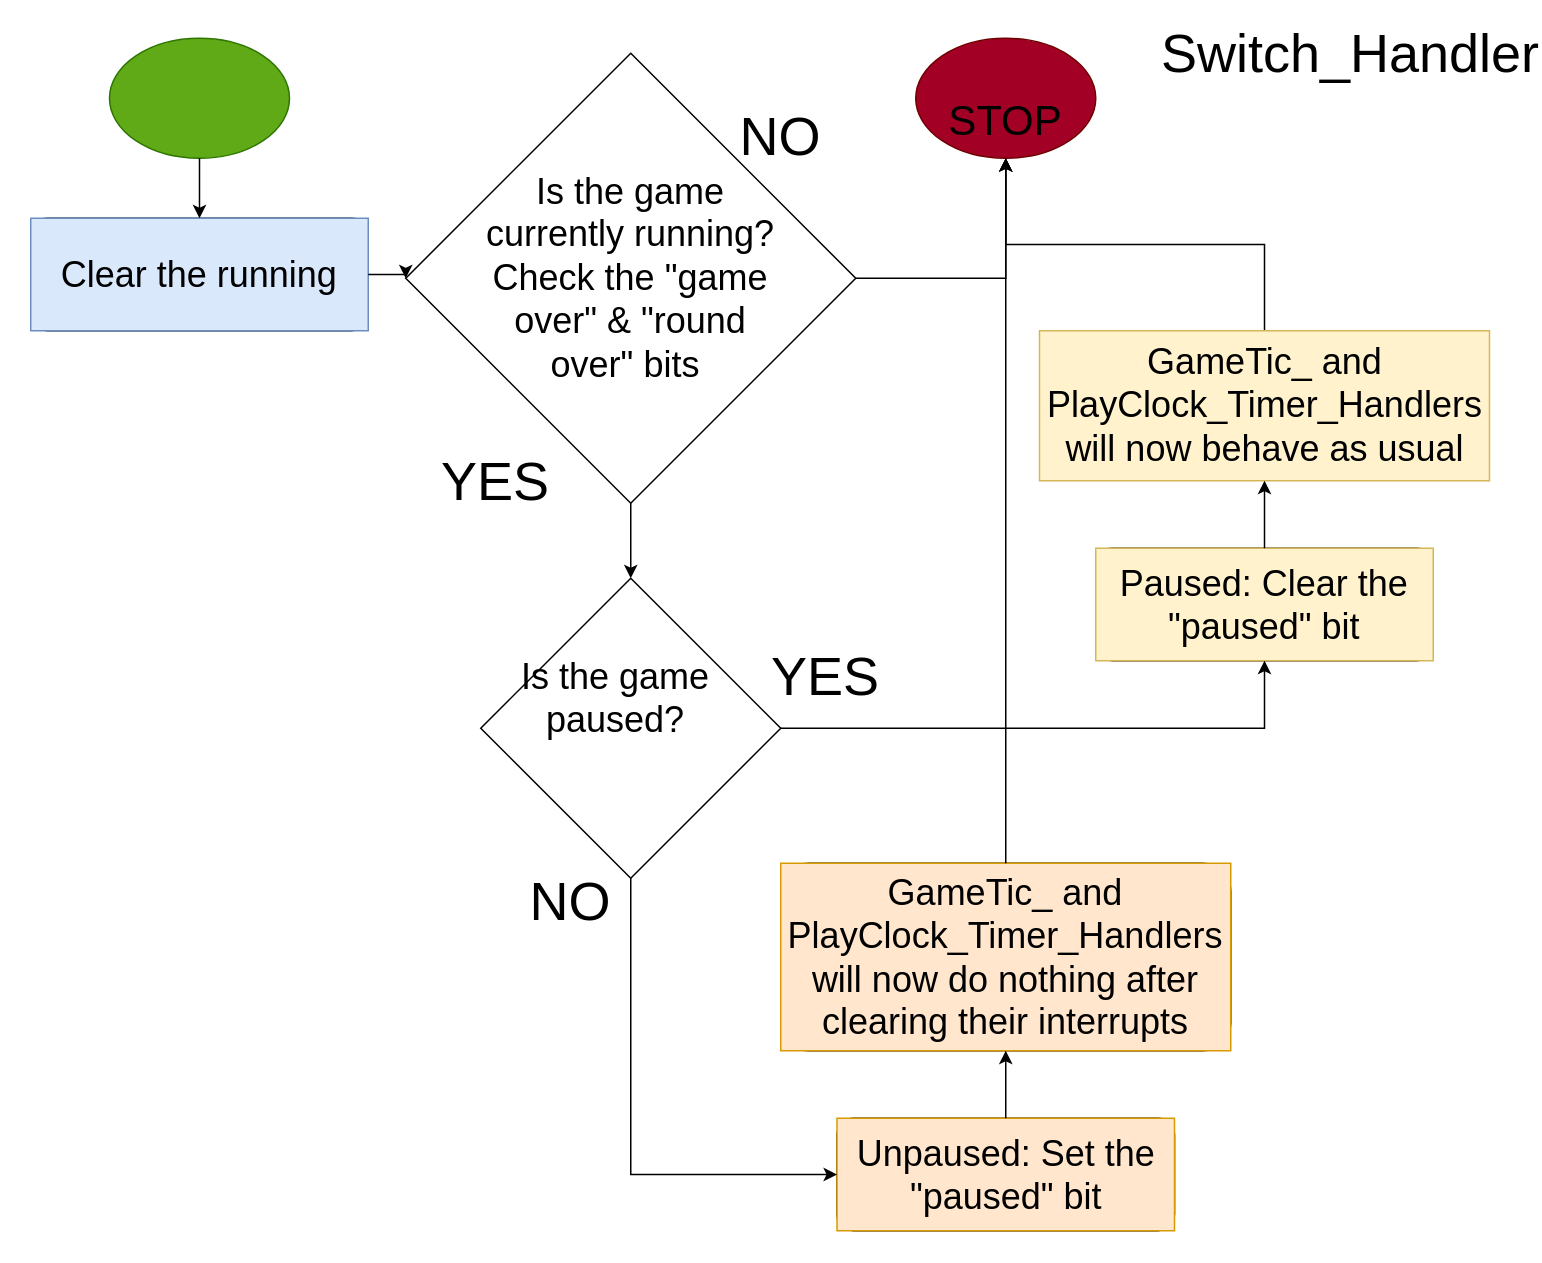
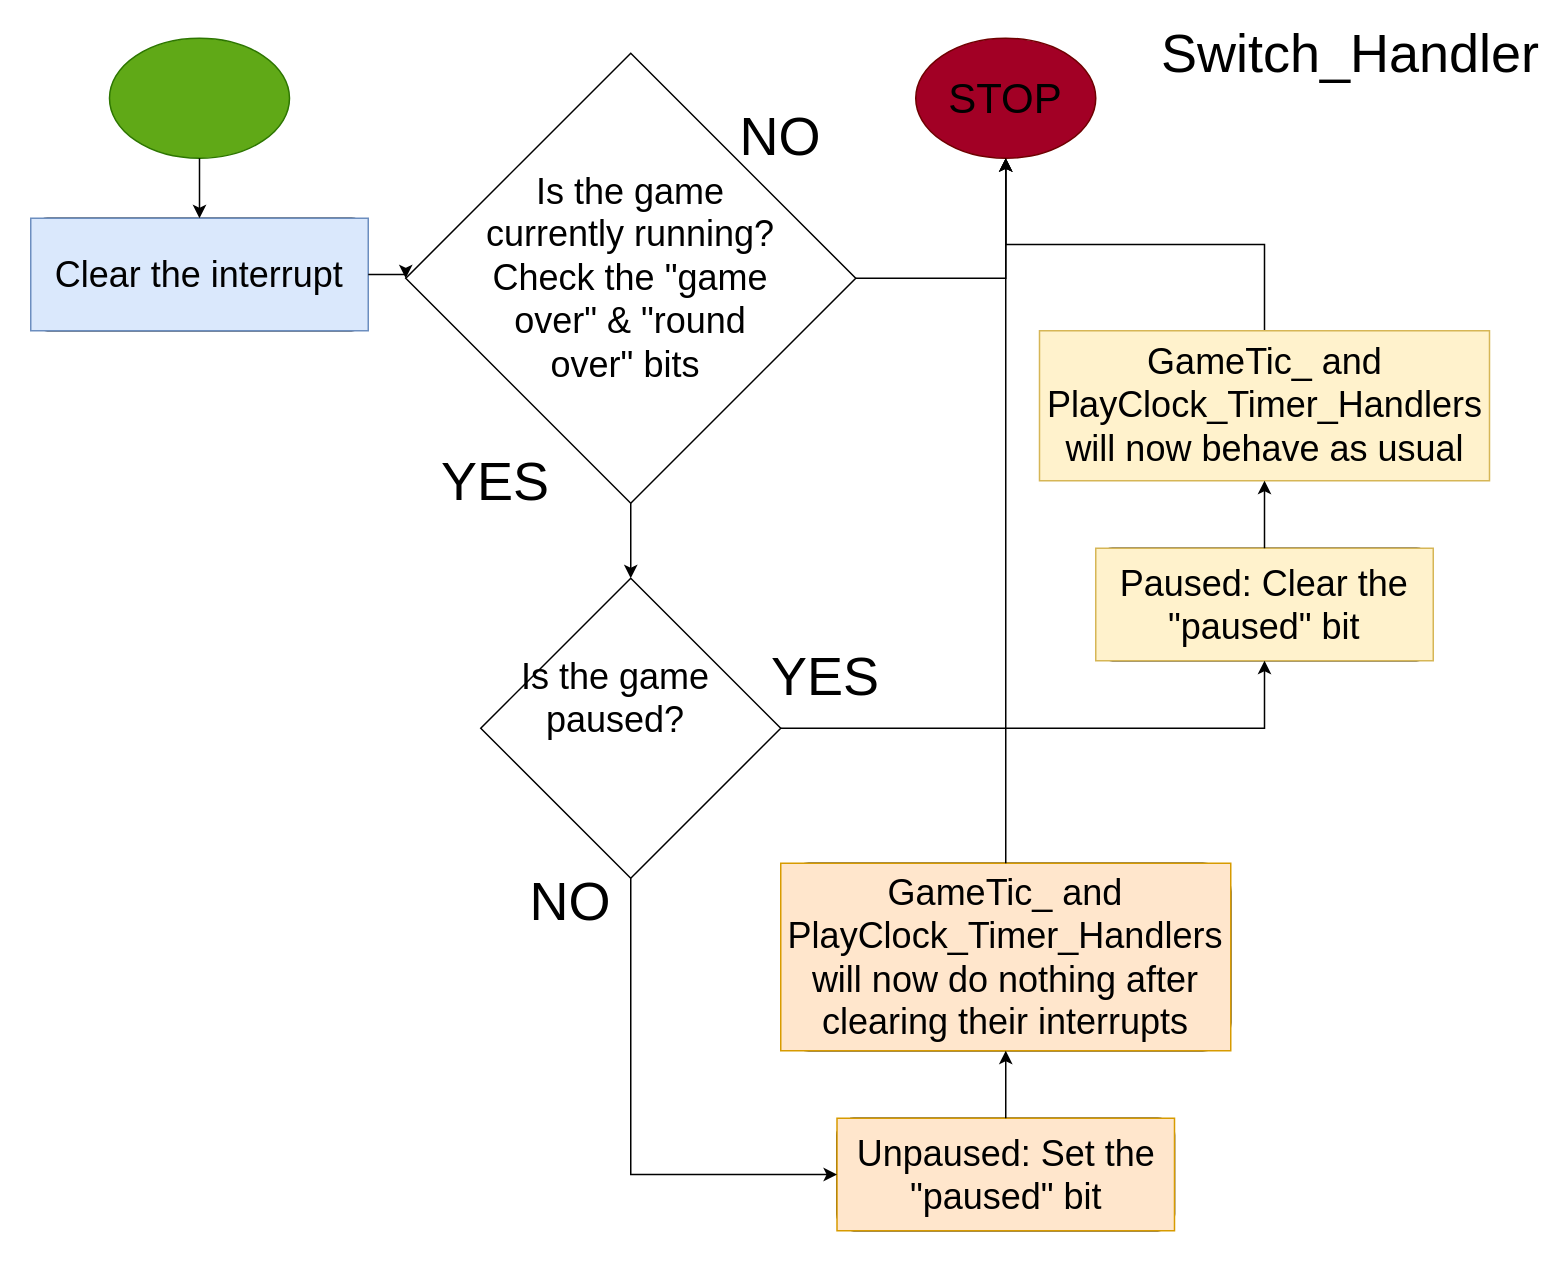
(1006, 121) -> (1006, 98)
(200, 275) -> (200, 275)
